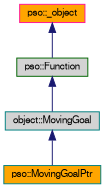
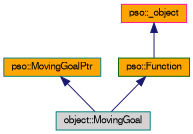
(52, 67) -> (154, 67)
(52, 153) -> (81, 98)
